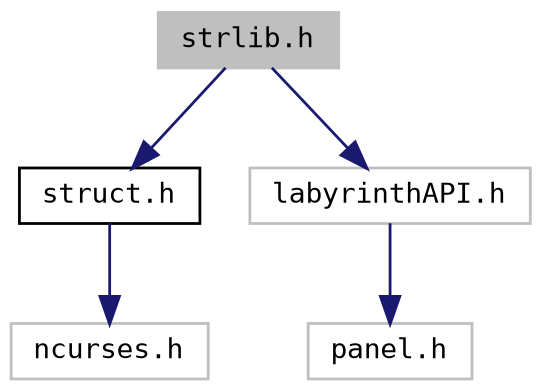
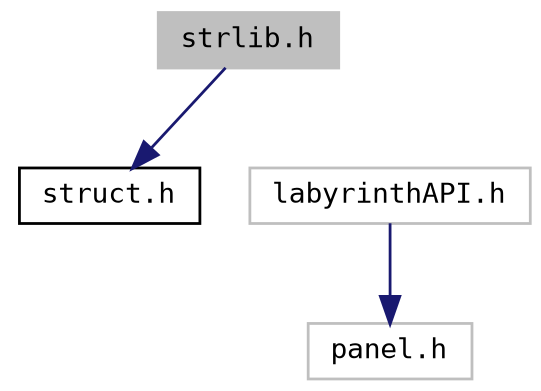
(310, 108) -> none
(110, 351) -> none
